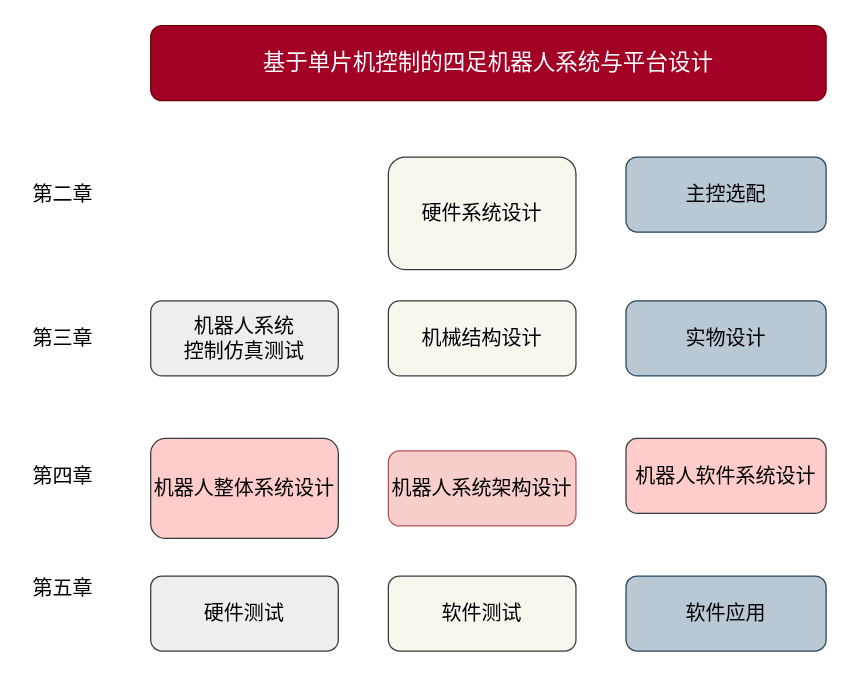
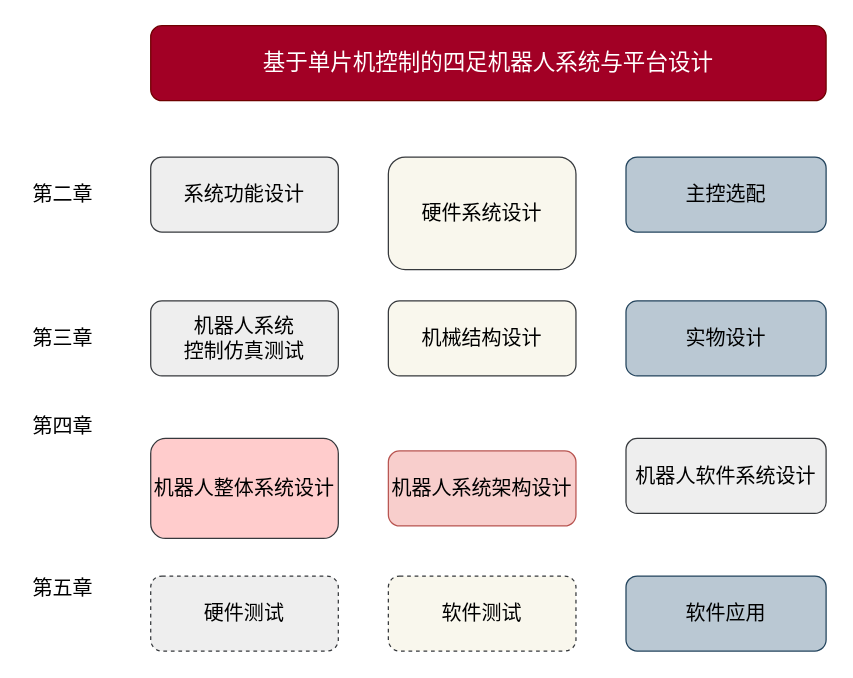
none -> (244, 194)
(63, 476) -> (63, 426)
(726, 476) -> (726, 476)
(244, 613) -> (244, 613)
(482, 613) -> (482, 613)
